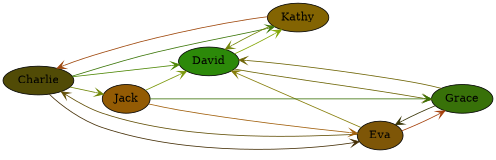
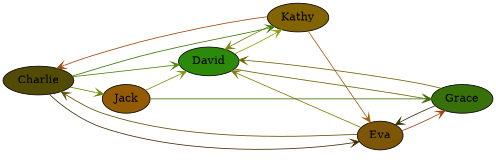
(249, 121) -> (340, 78)
